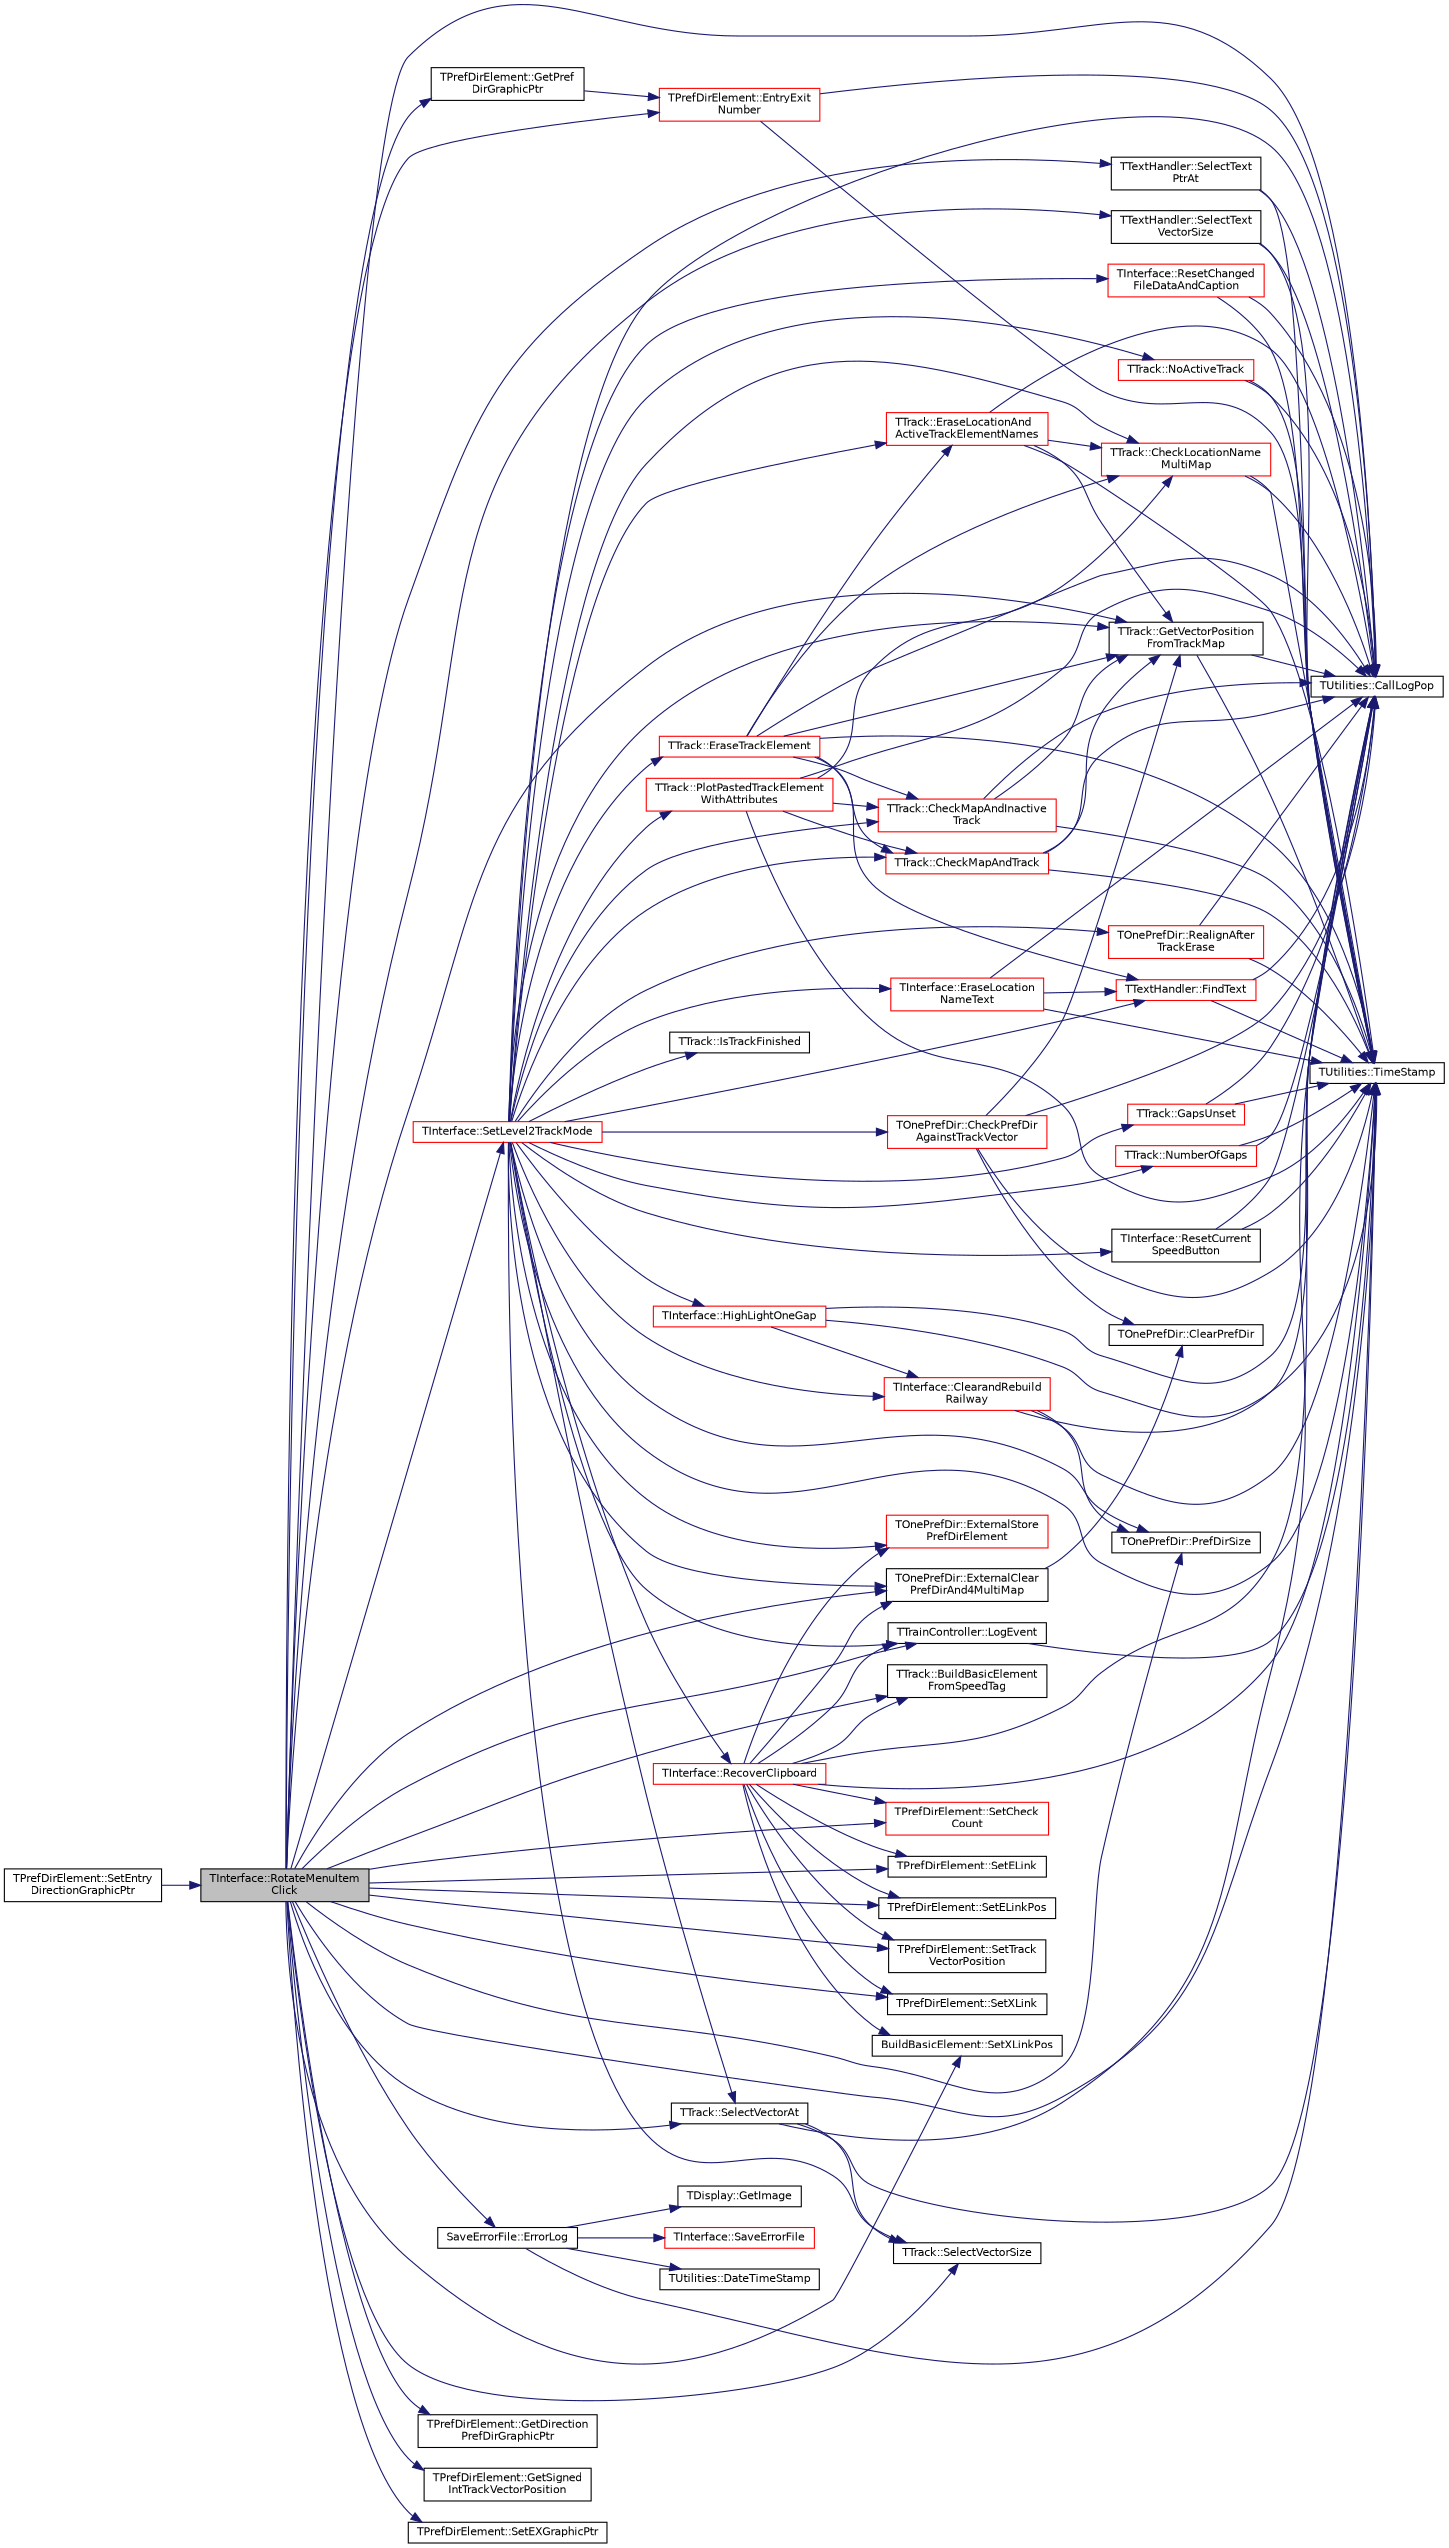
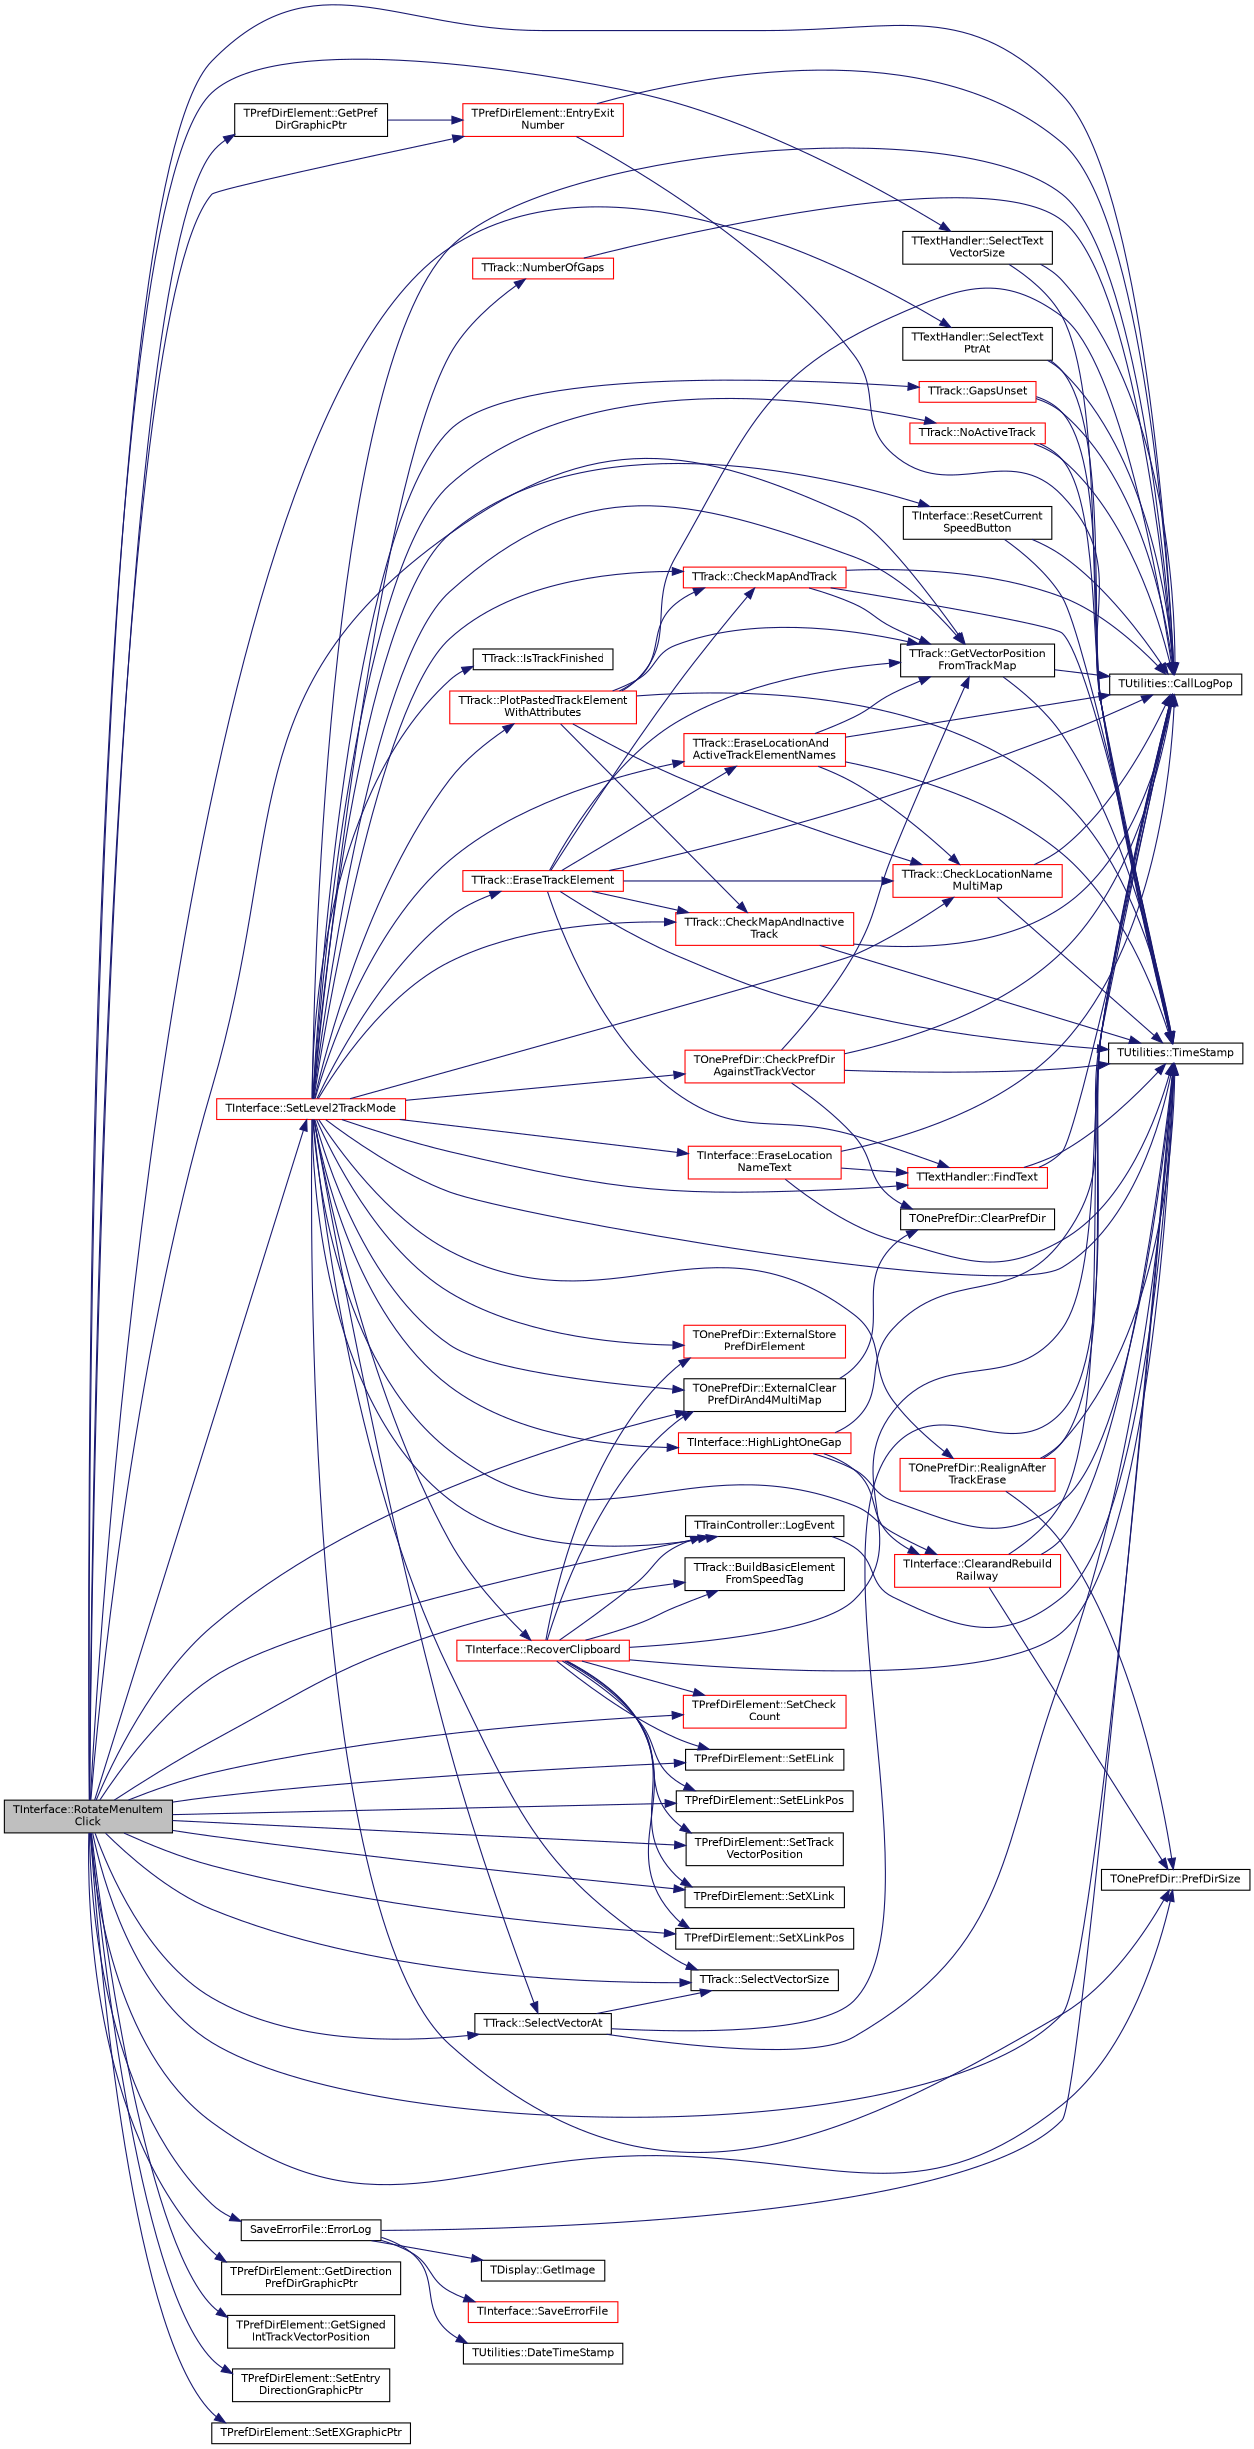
(1186, 281) -> none
(1060, 744) -> (752, 629)
(1295, 1124) -> none
none -> (1113, 1640)
(176, 1885) -> (136, 2151)
(967, 2046) -> (765, 1939)
